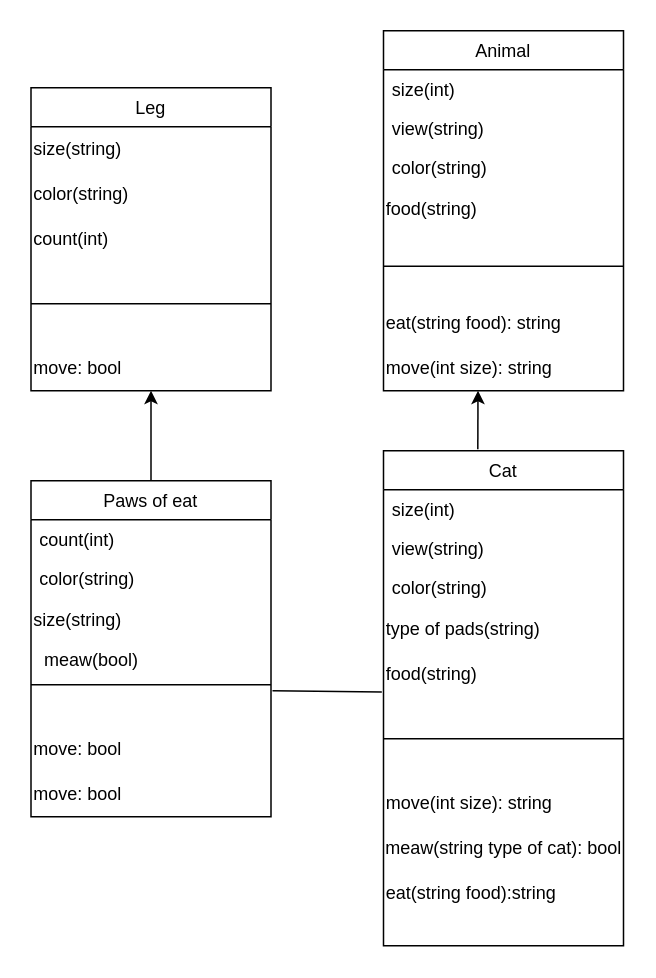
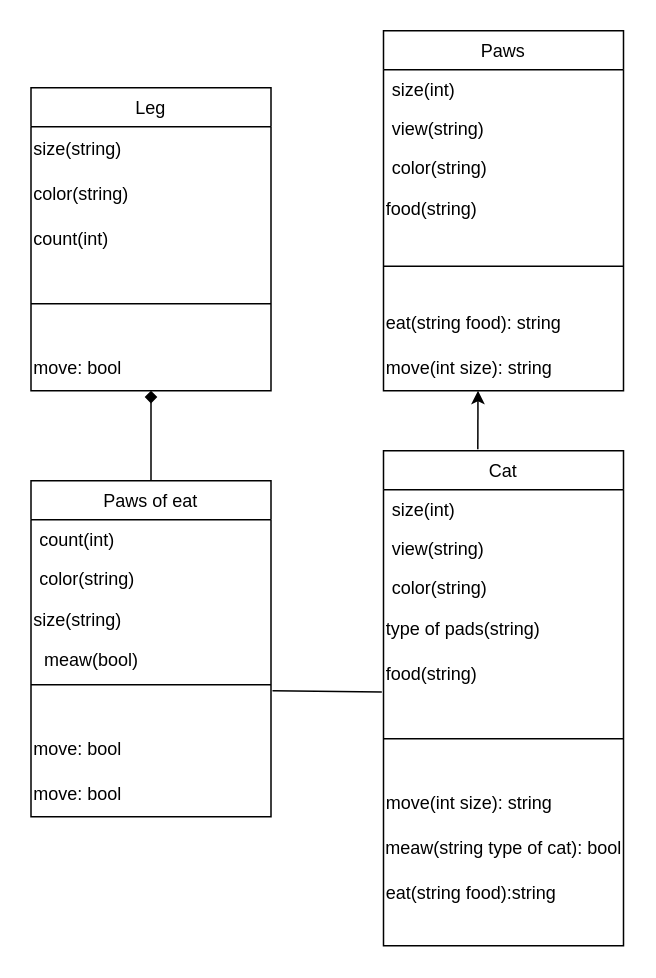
(503, 51) -> (503, 51)
(151, 402) -> (151, 403)
